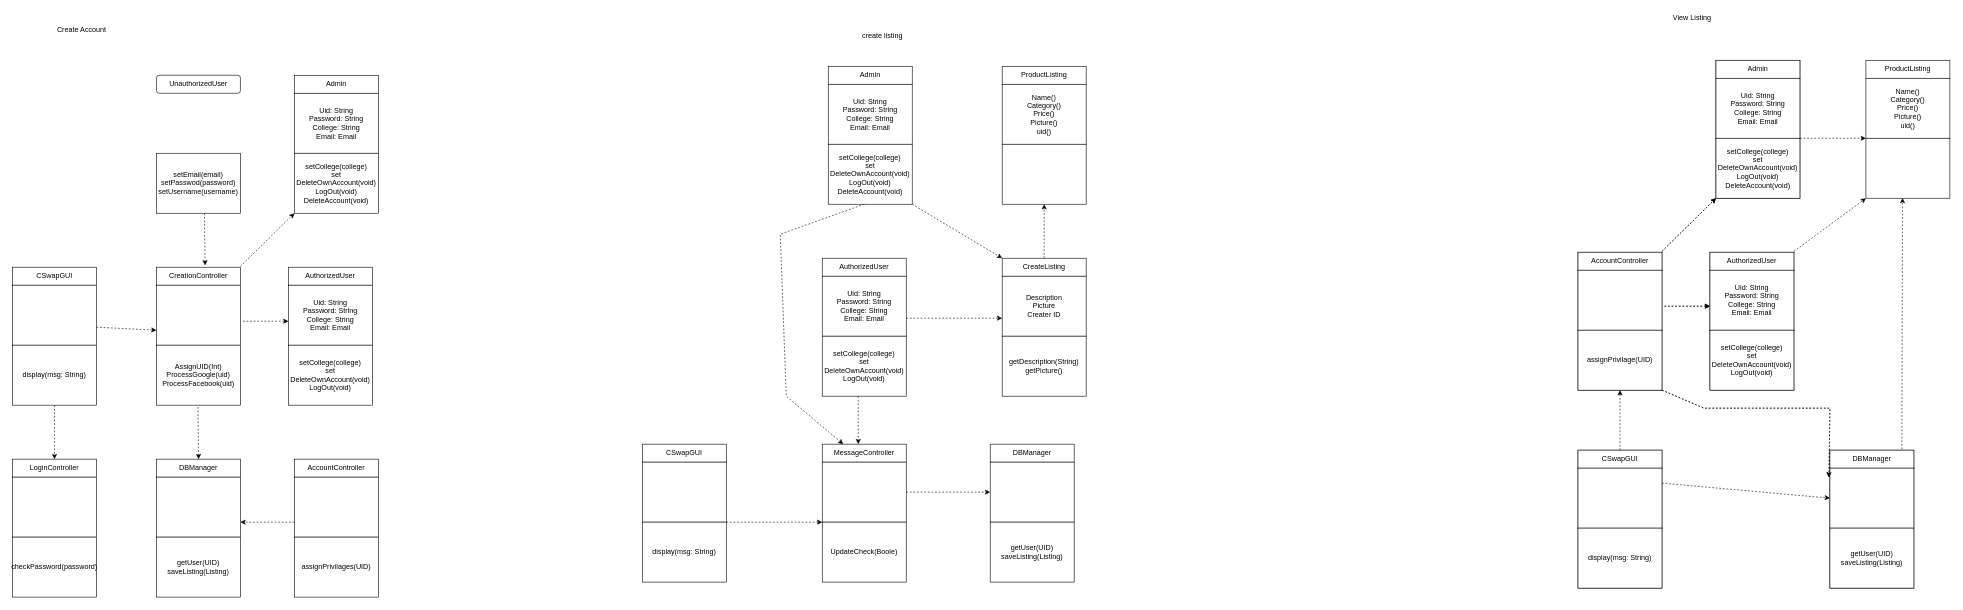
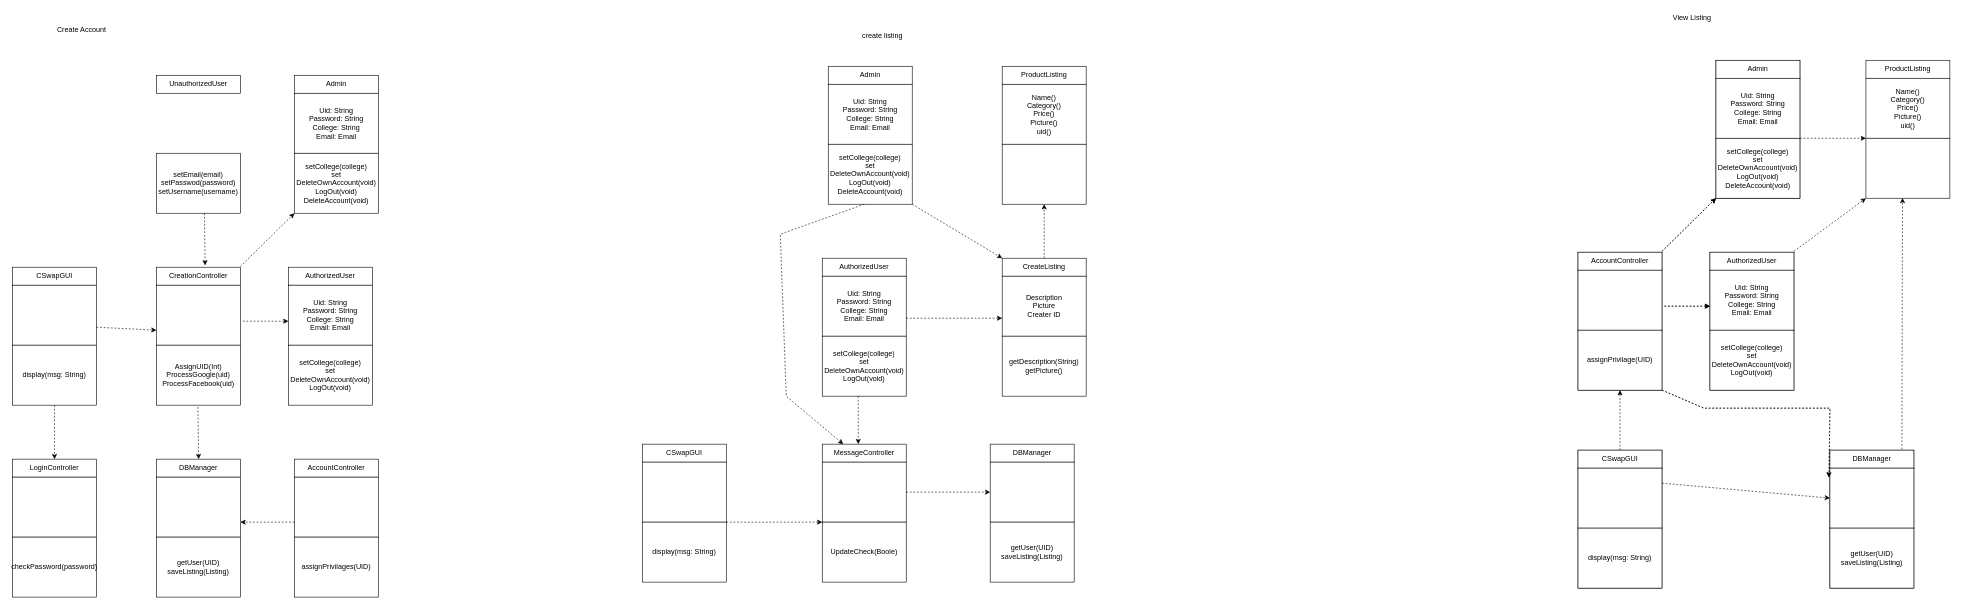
(198, 84) -> (198, 84)
